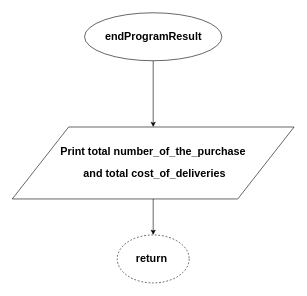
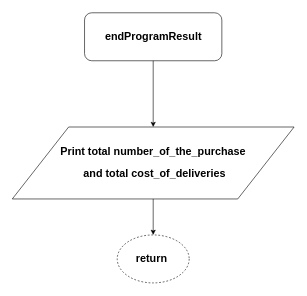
(153, 37) -> (153, 37)
